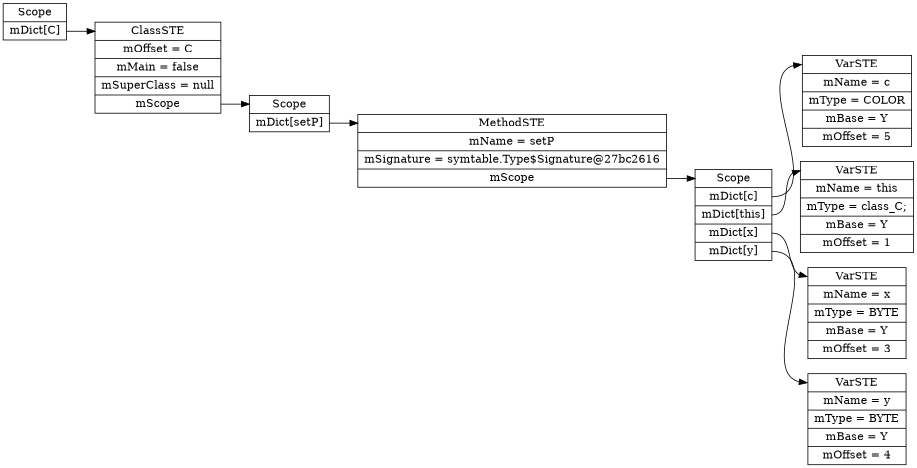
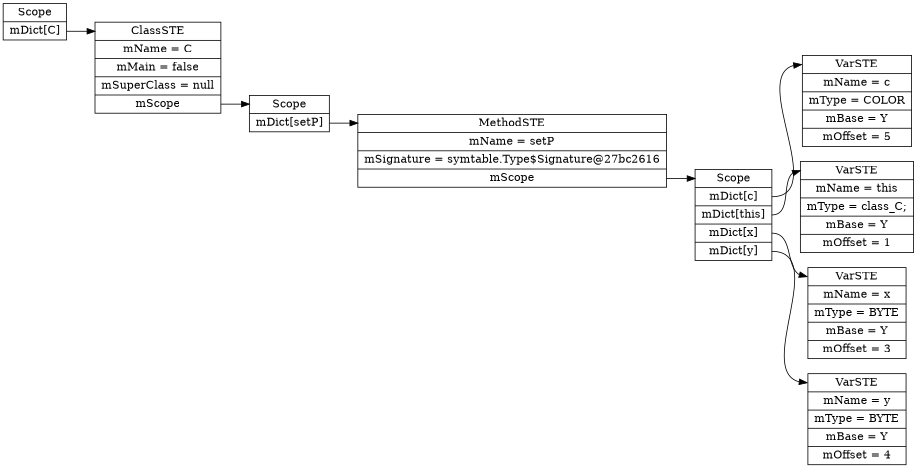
(158, 49) -> (158, 49)
